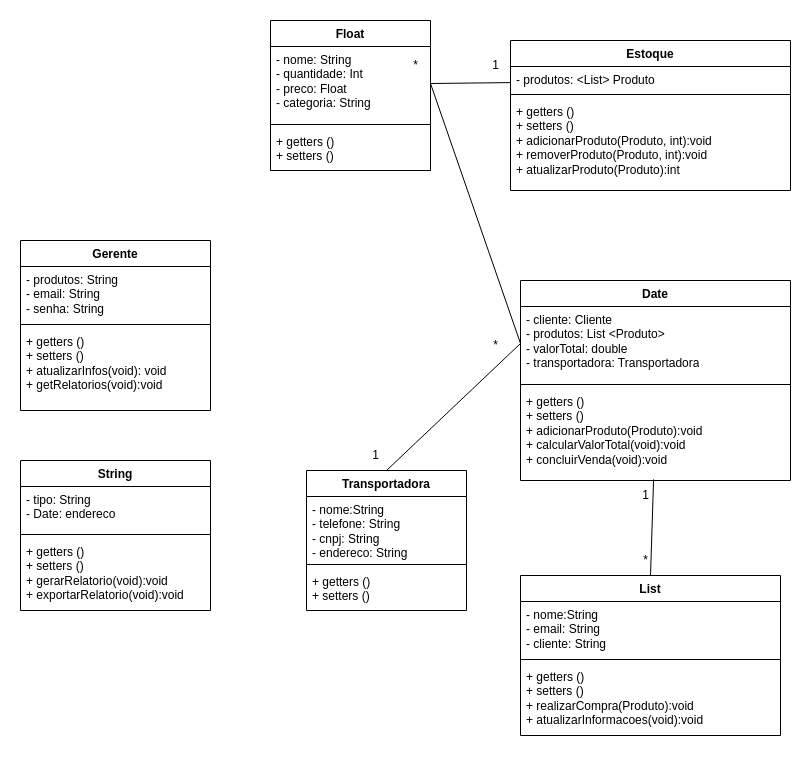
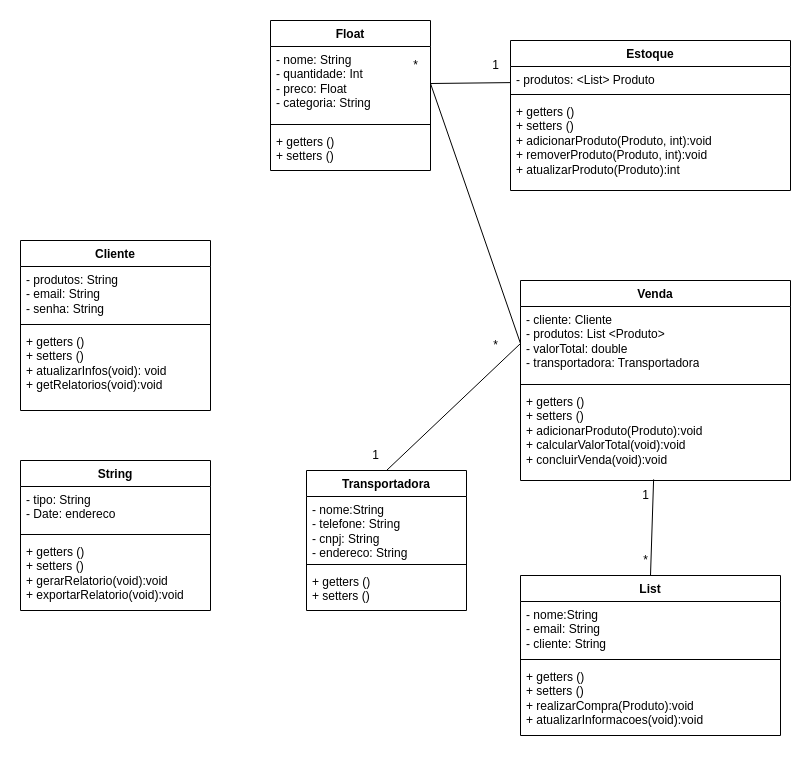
(116, 255) -> (116, 255)
(656, 295) -> (656, 295)
